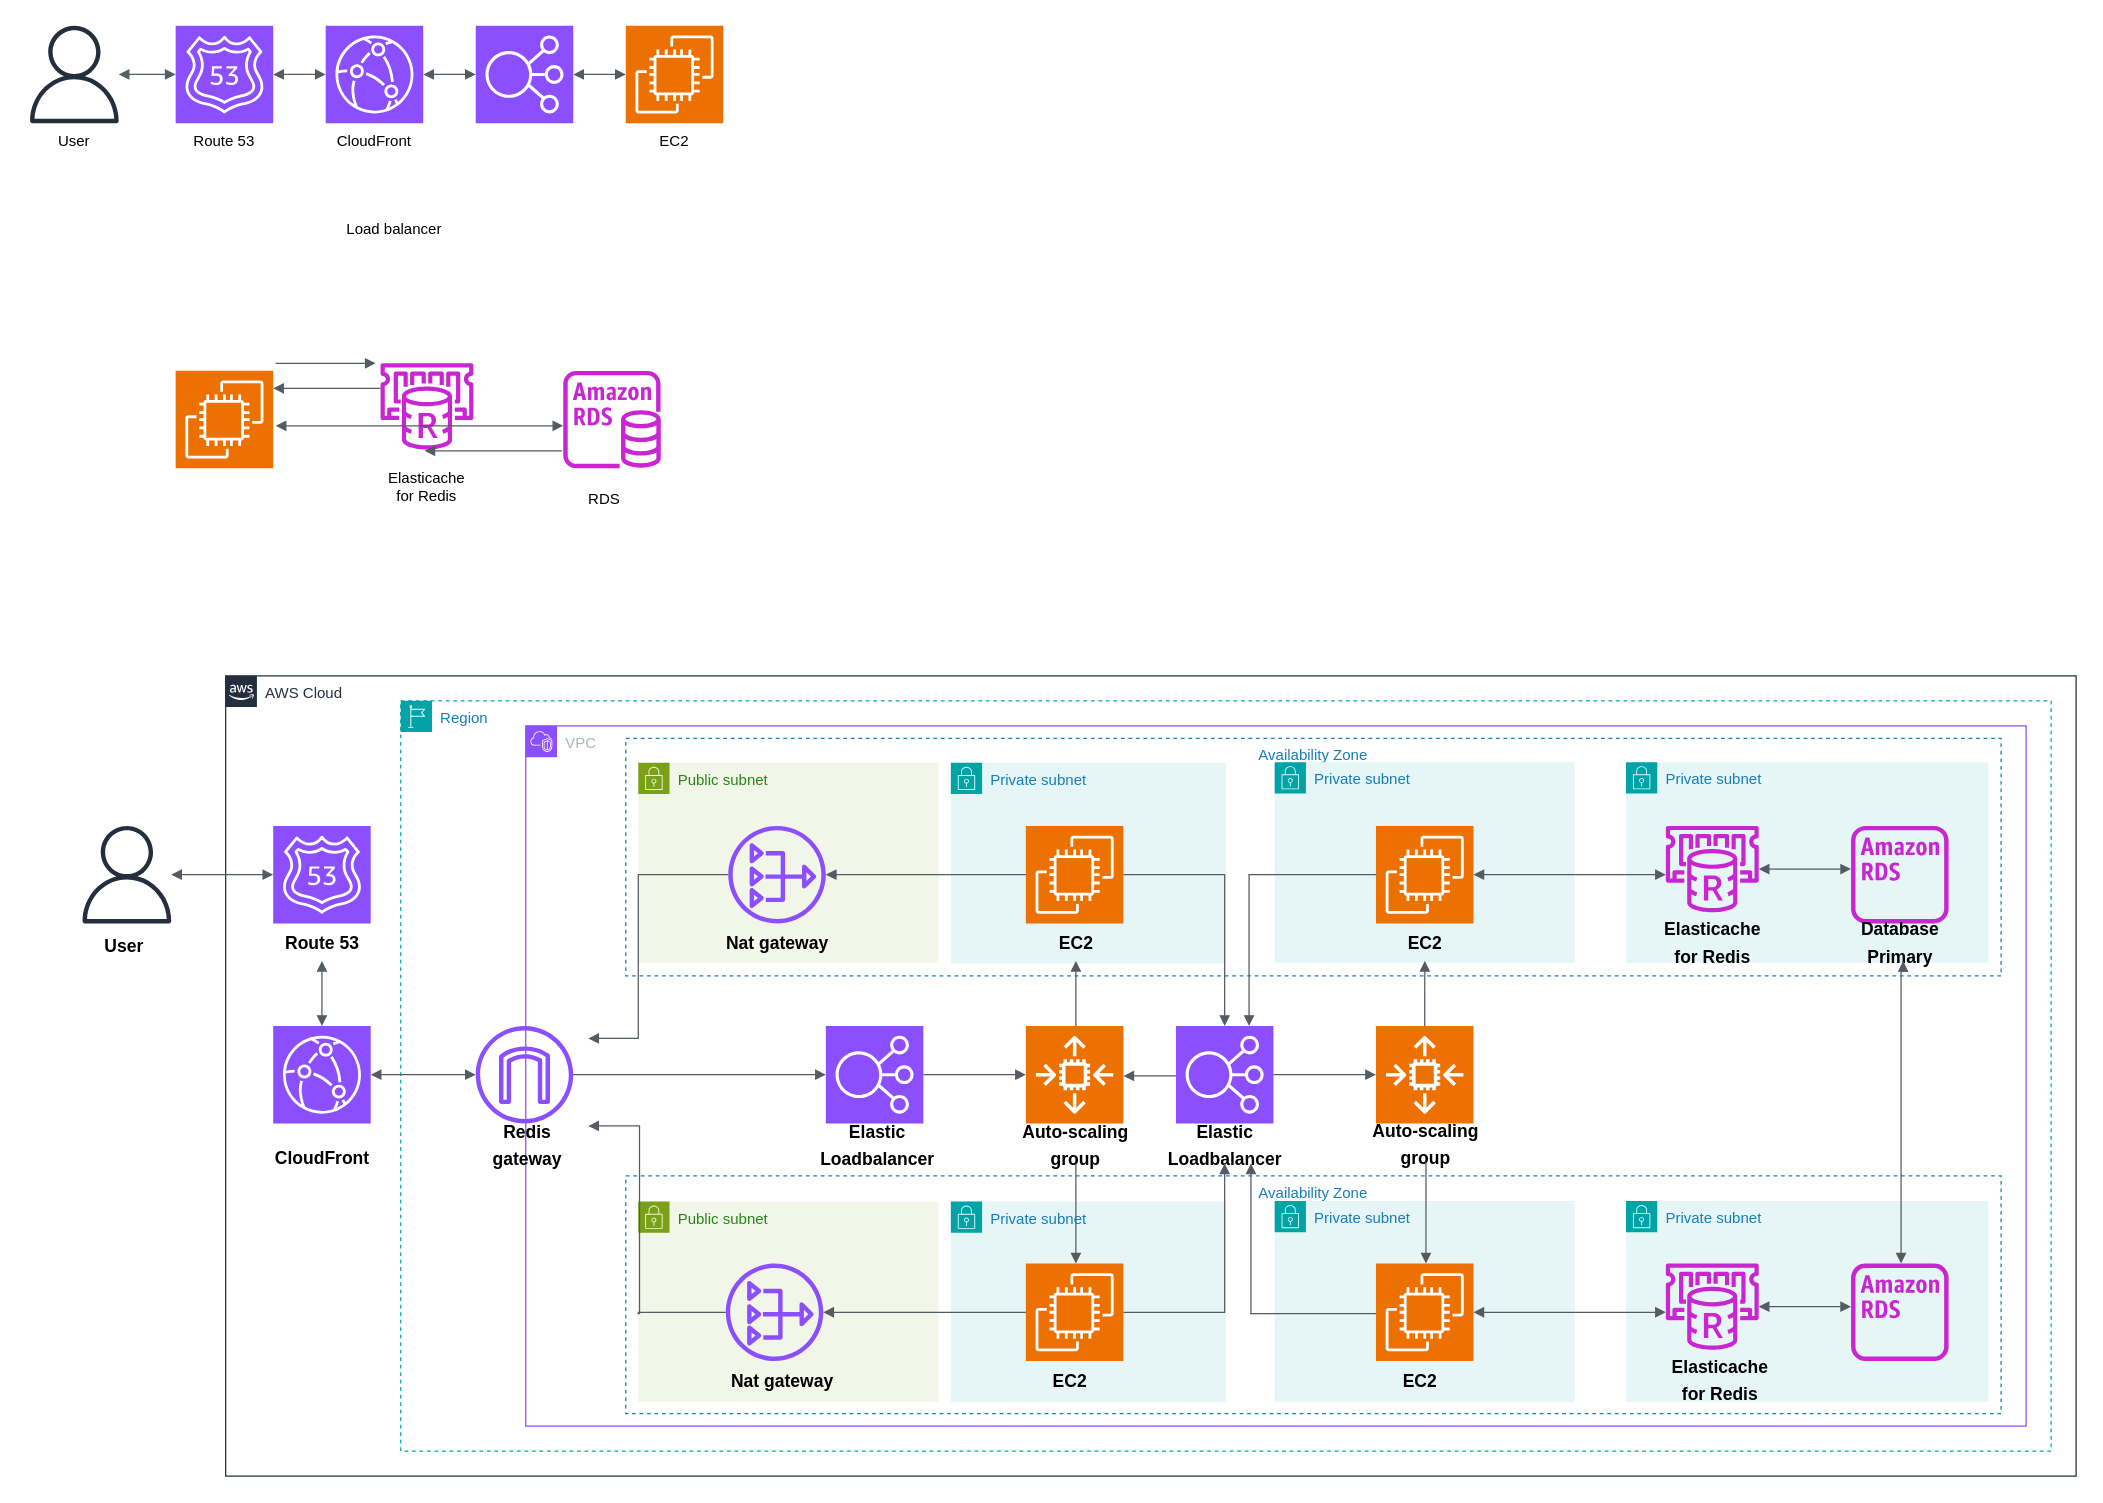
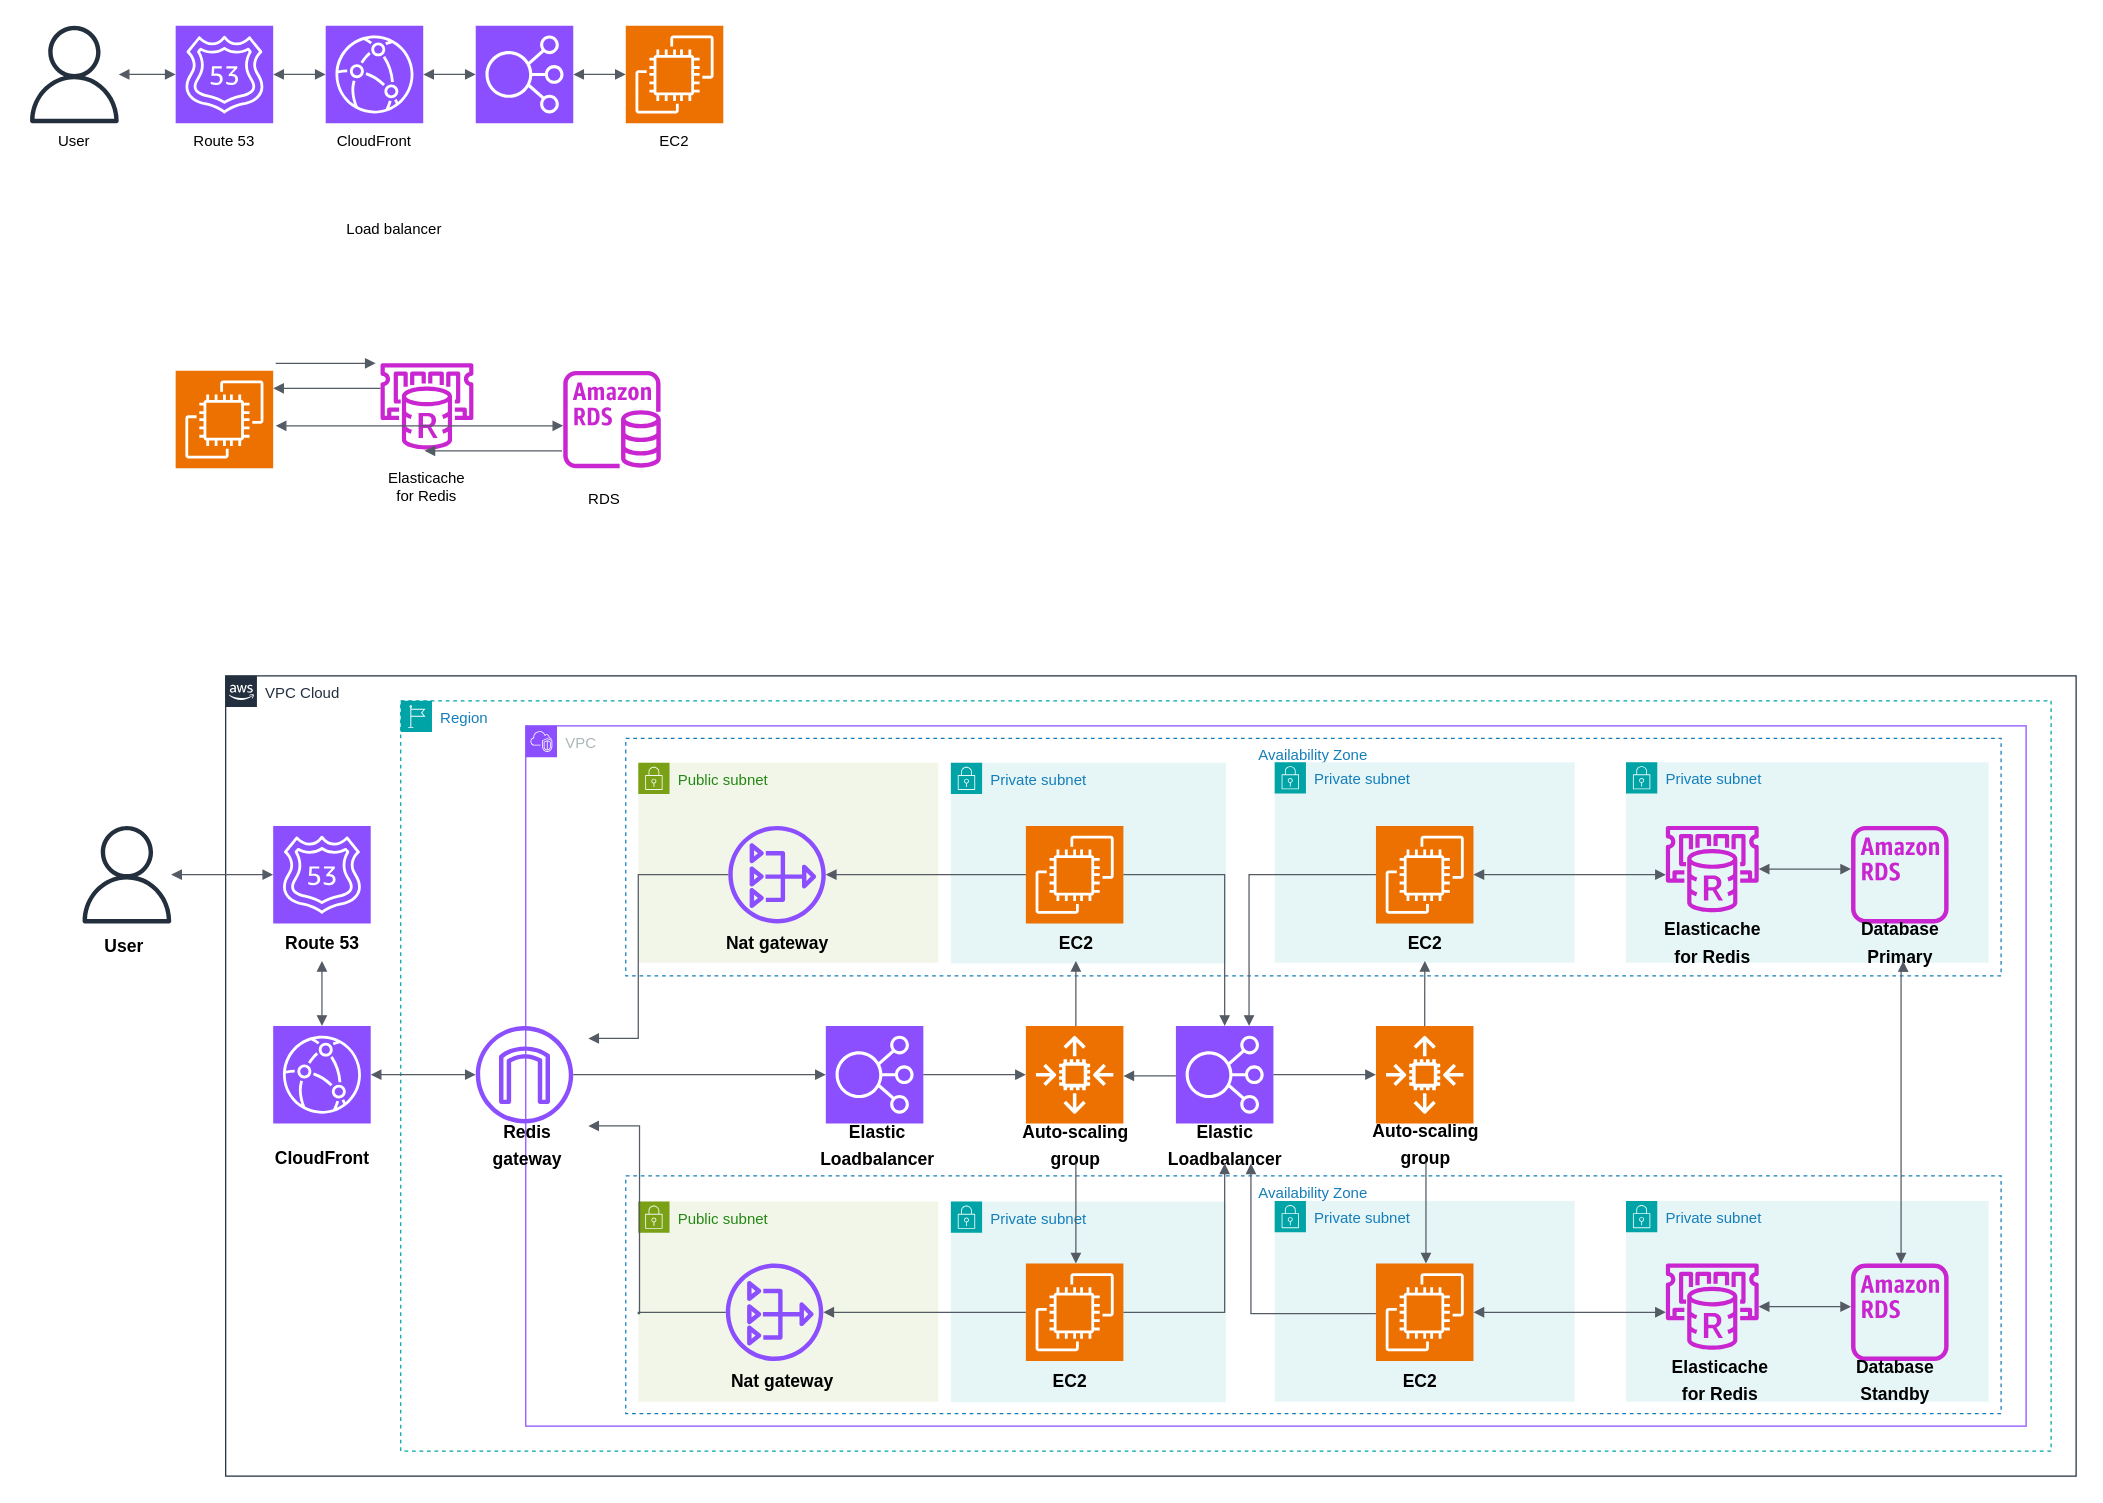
(300, 693) -> (300, 693)
none -> (1895, 1379)
